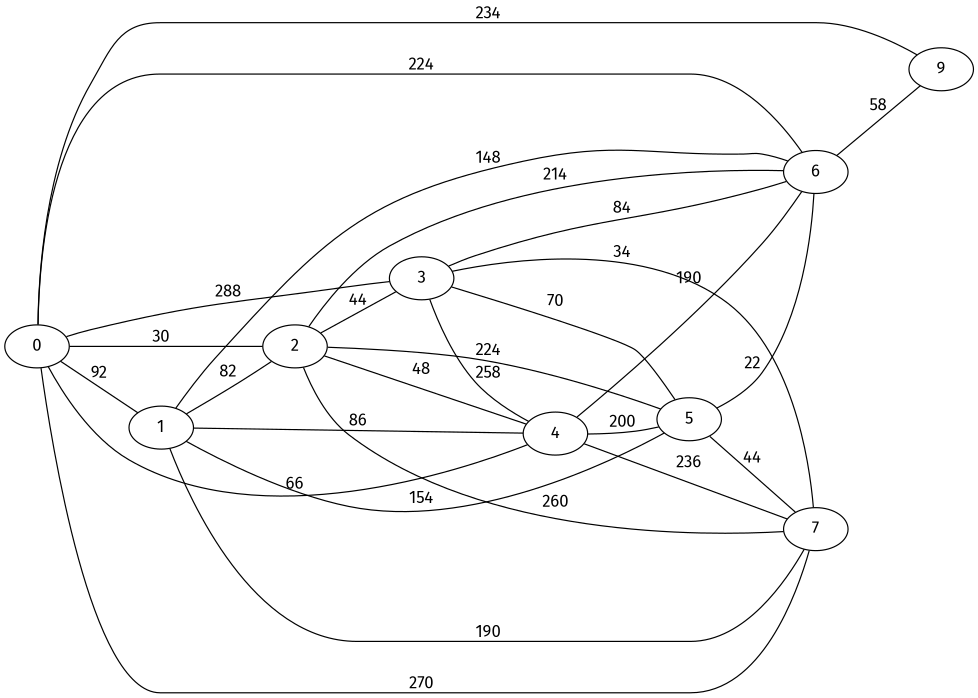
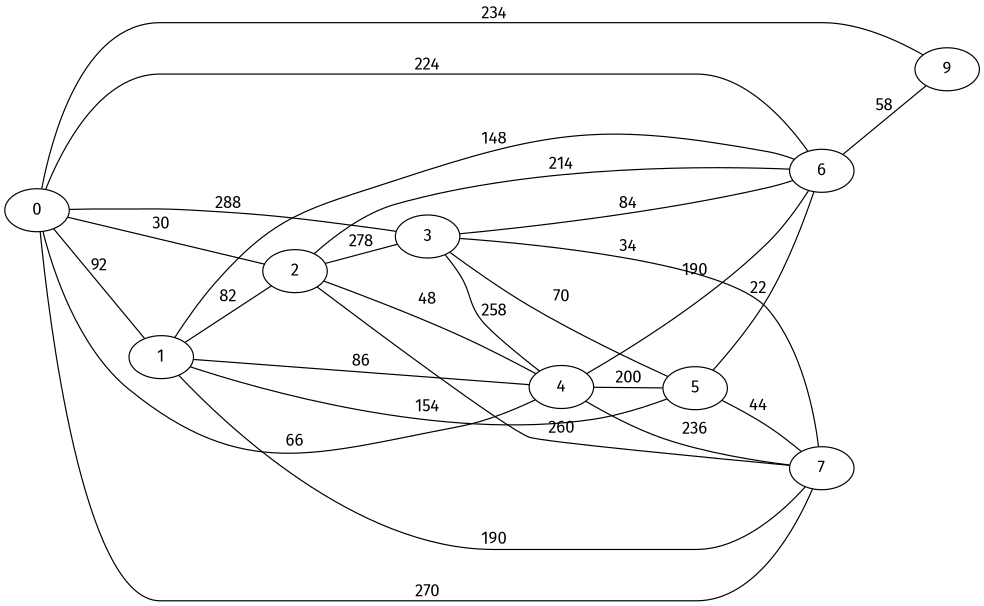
(358, 300) -> (361, 242)
(497, 363) -> none
